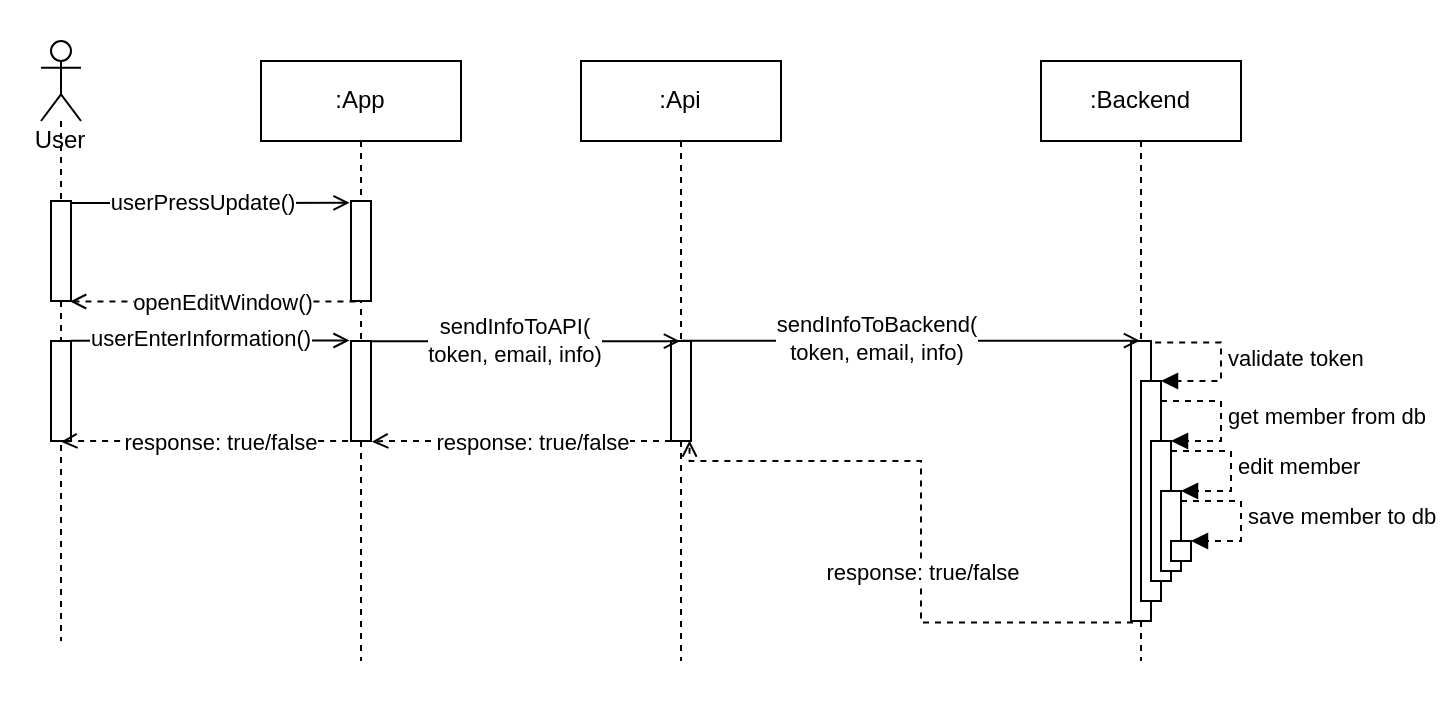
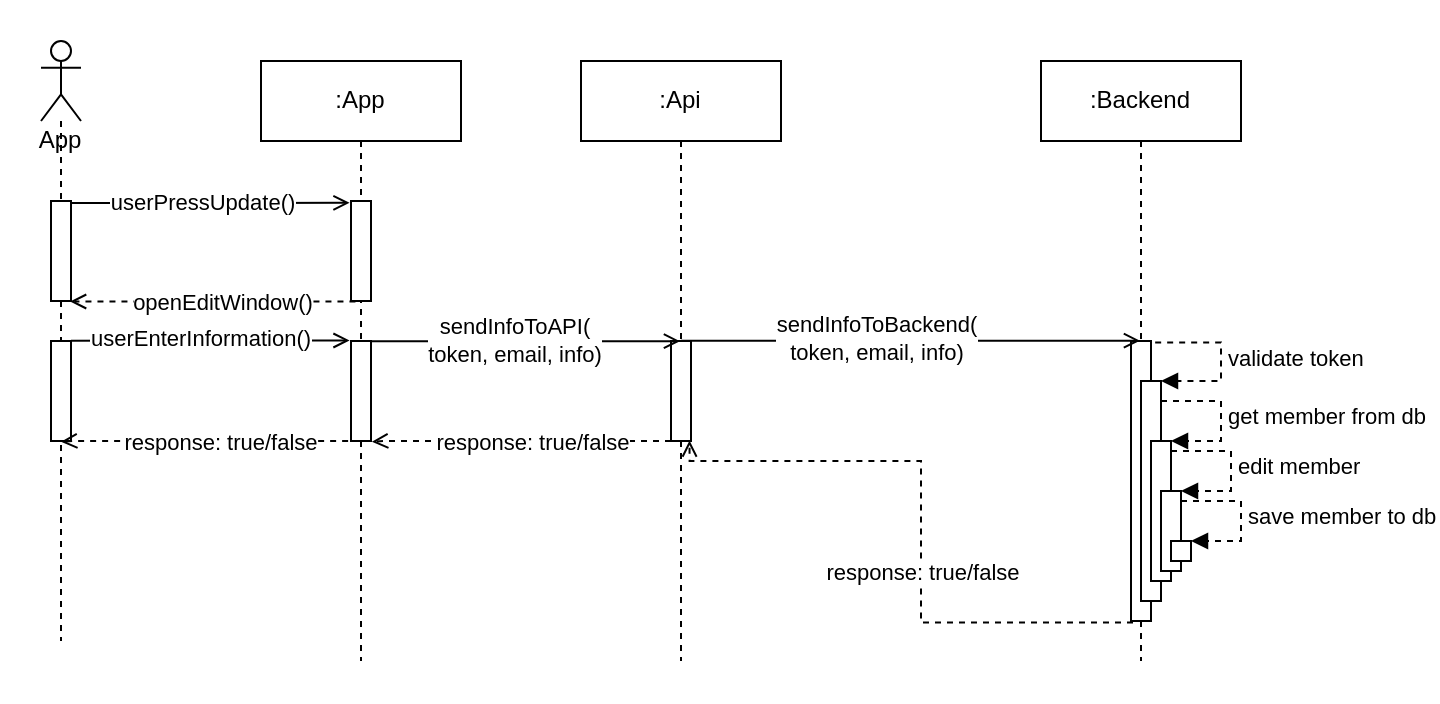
(61, 156) -> (61, 156)
